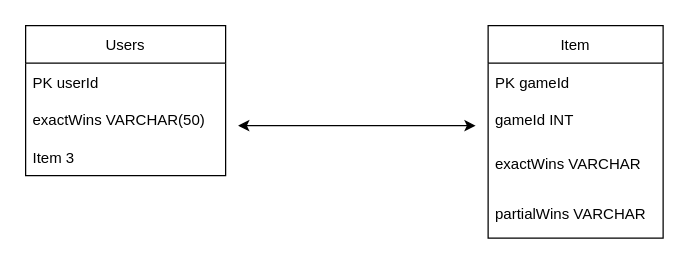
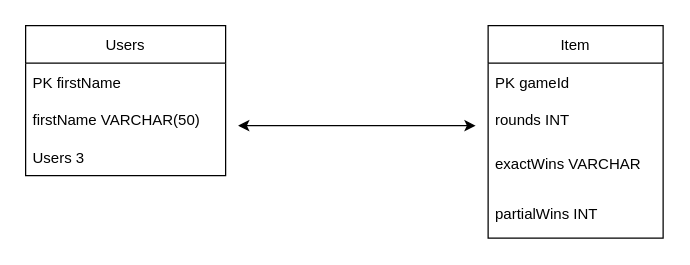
(68, 83) -> (79, 83)
(117, 120) -> (117, 120)
(535, 120) -> (535, 120)
(56, 158) -> (60, 158)
(567, 214) -> (550, 214)
